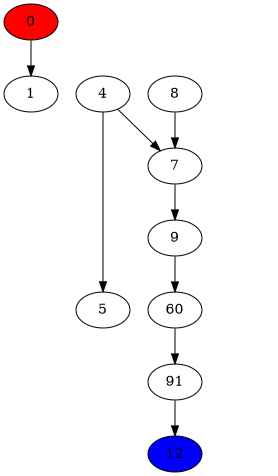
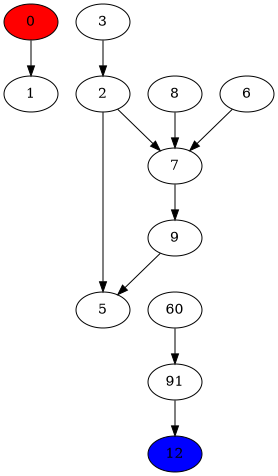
none -> (103, 22)
(103, 94) -> (103, 94)
none -> (247, 94)
(175, 269) -> (143, 270)
